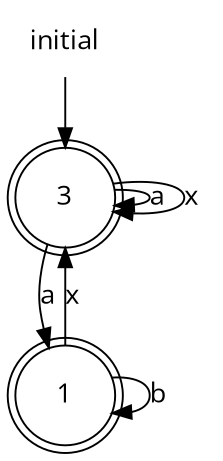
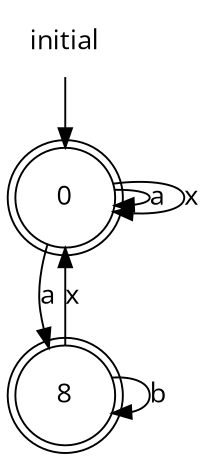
(65, 198) -> (65, 198)
(65, 395) -> (65, 395)
